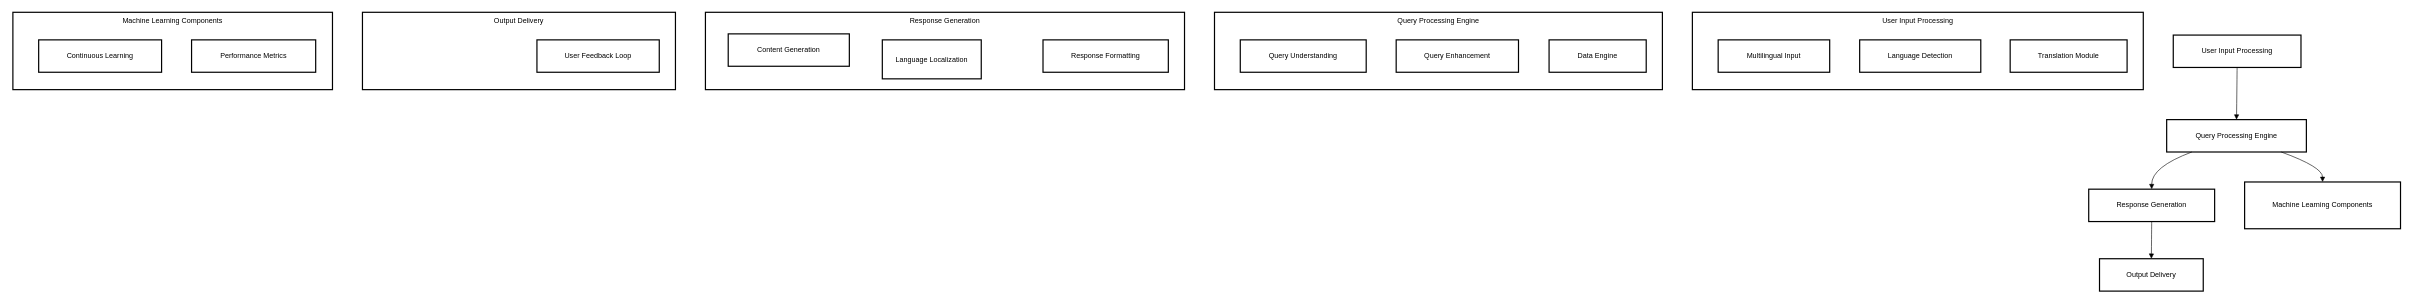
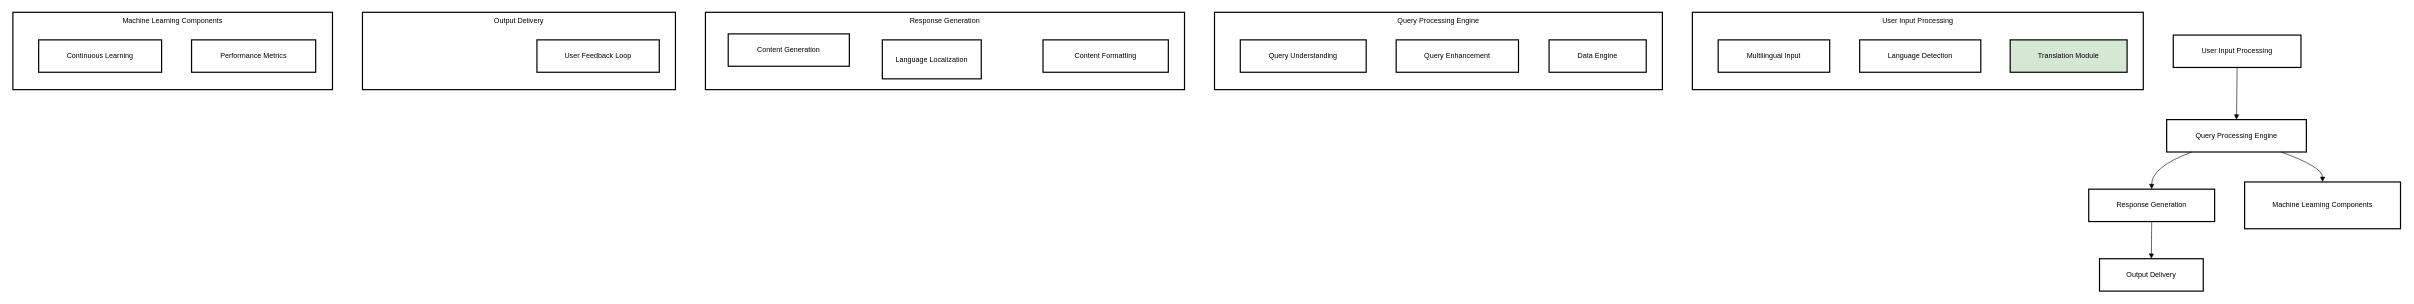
(1106, 56) -> (1106, 56)
(2069, 56) -> (2069, 56)
